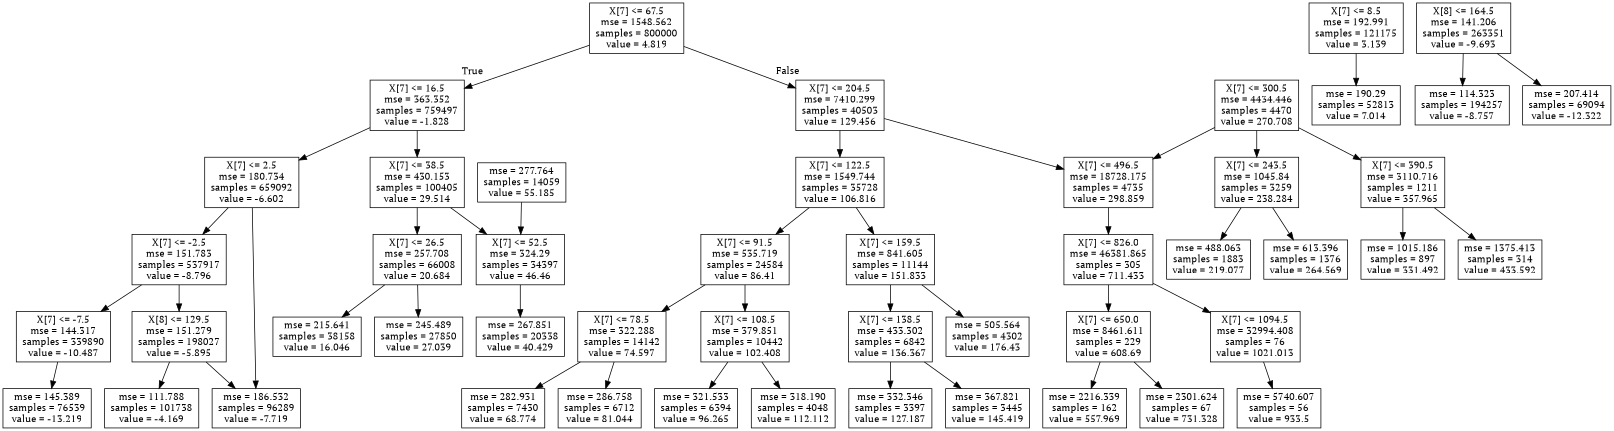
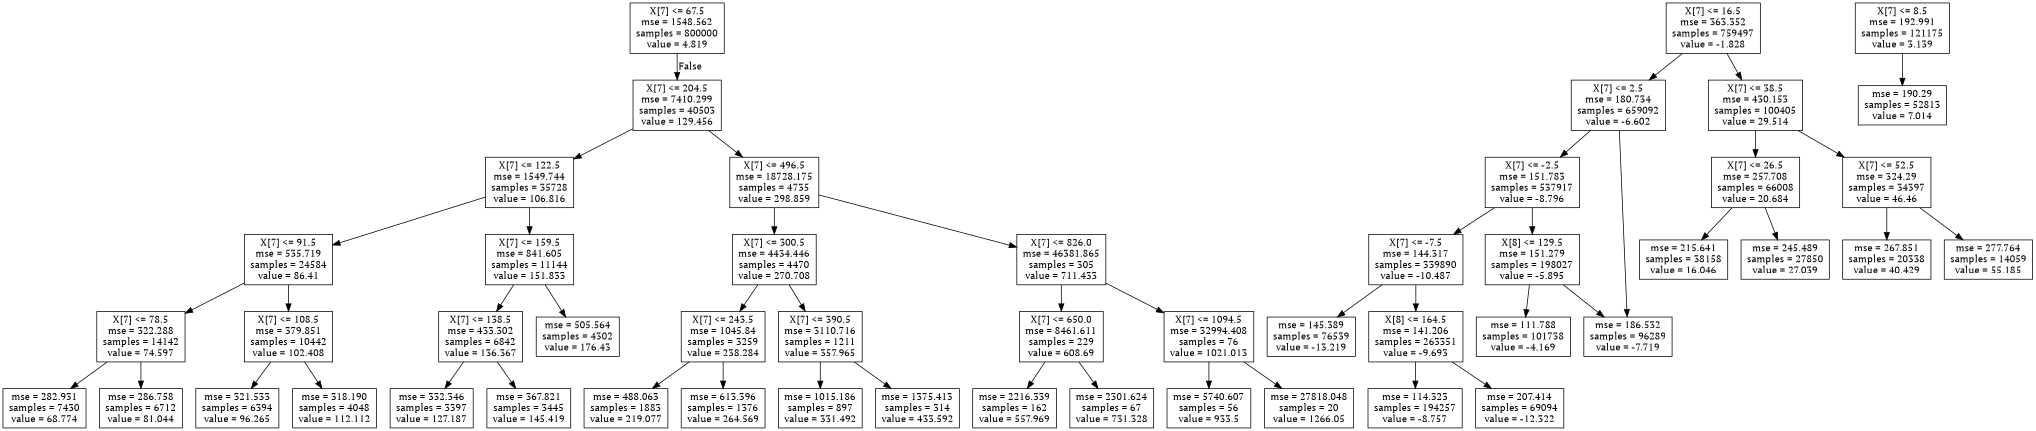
(530, 66) -> none
(1187, 141) -> (774, 217)
(521, 215) -> (1938, 222)
none -> (1416, 294)
none -> (1309, 408)
